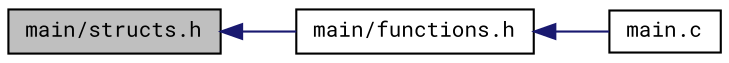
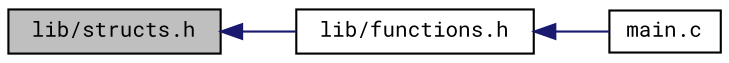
(115, 32) -> (115, 32)
(415, 32) -> (415, 32)
